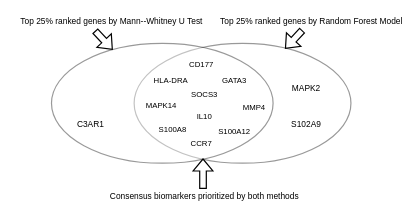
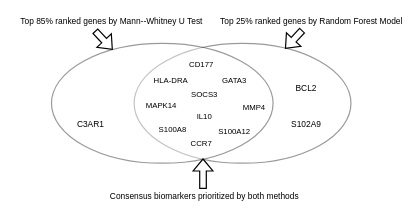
(112, 21) -> (112, 21)
(307, 89) -> (307, 89)
